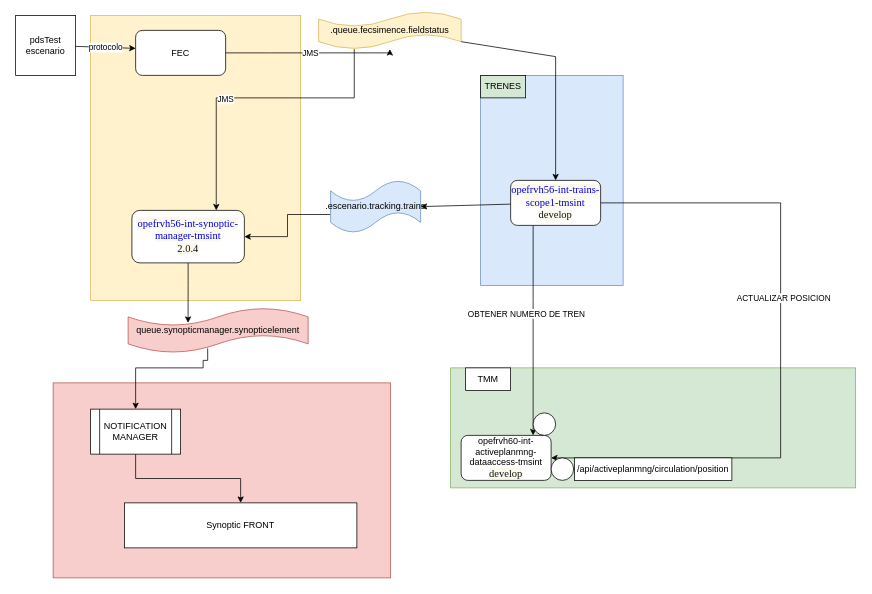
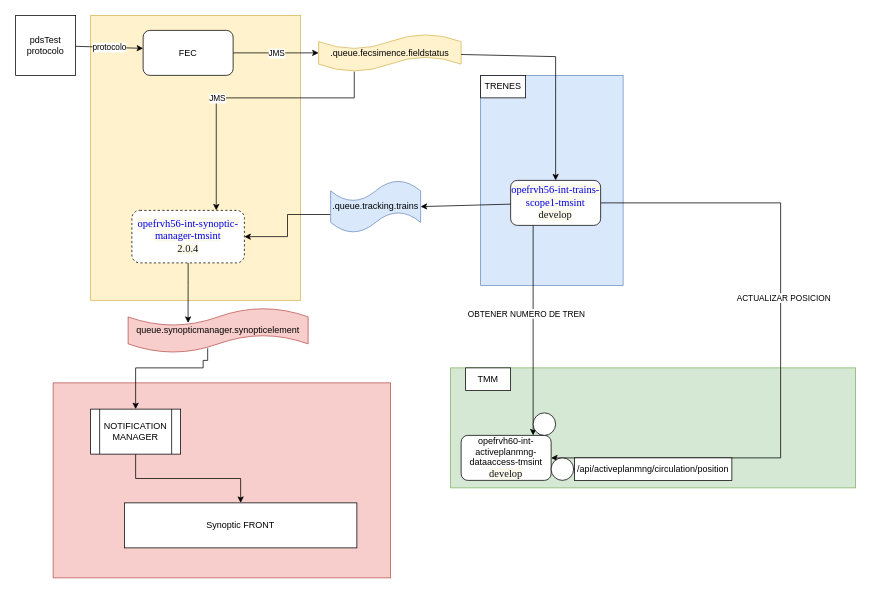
(390, 30) -> (390, 53)
(45, 45) -> (45, 45)
(180, 53) -> (188, 53)
(503, 87) -> (503, 87)
(375, 207) -> (375, 207)
(188, 237) -> (188, 237)
